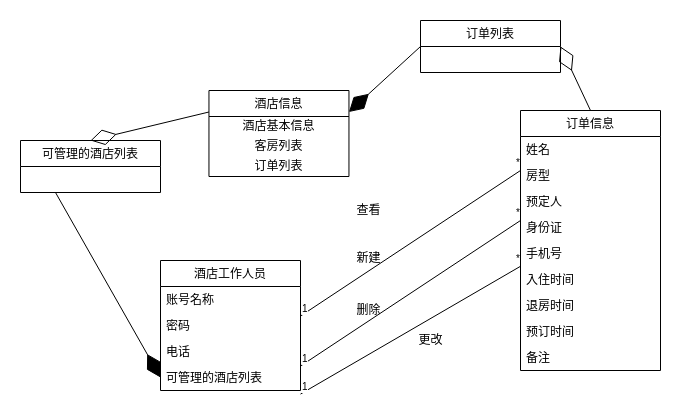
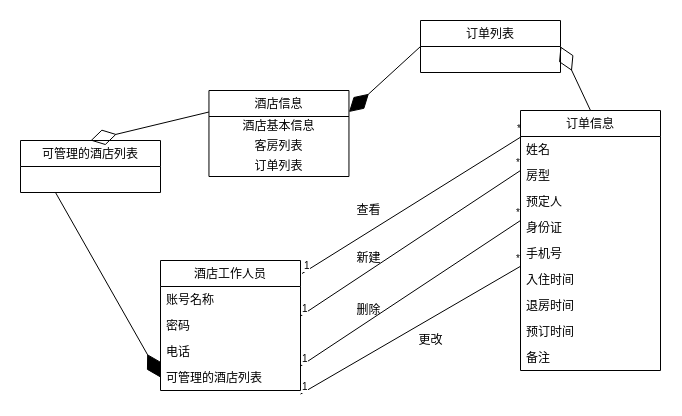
none -> (412, 205)
